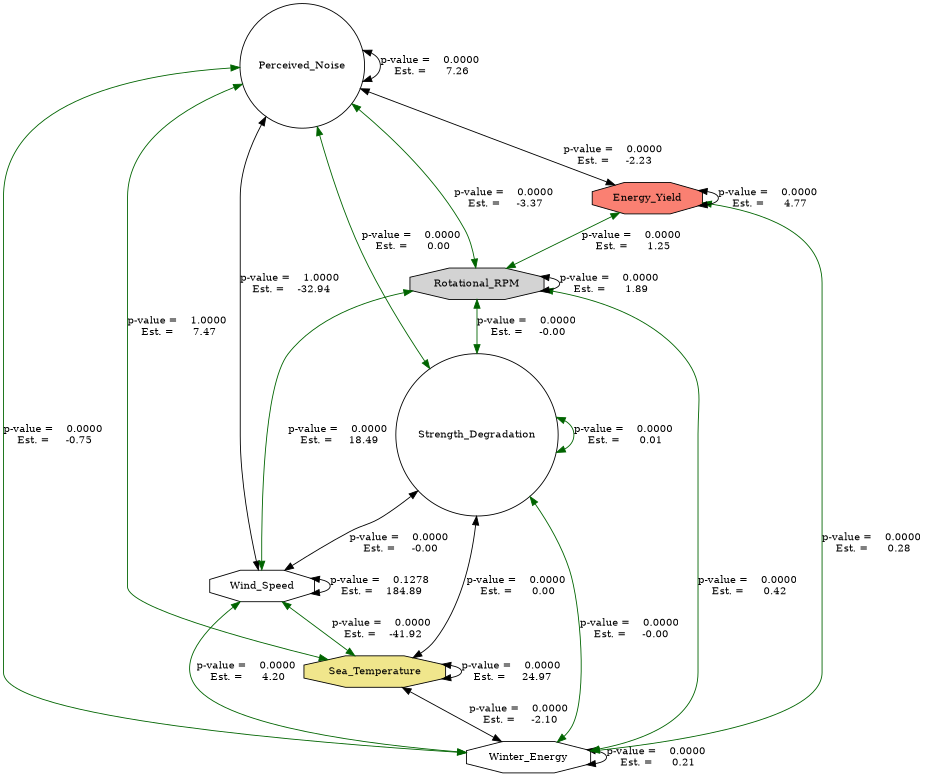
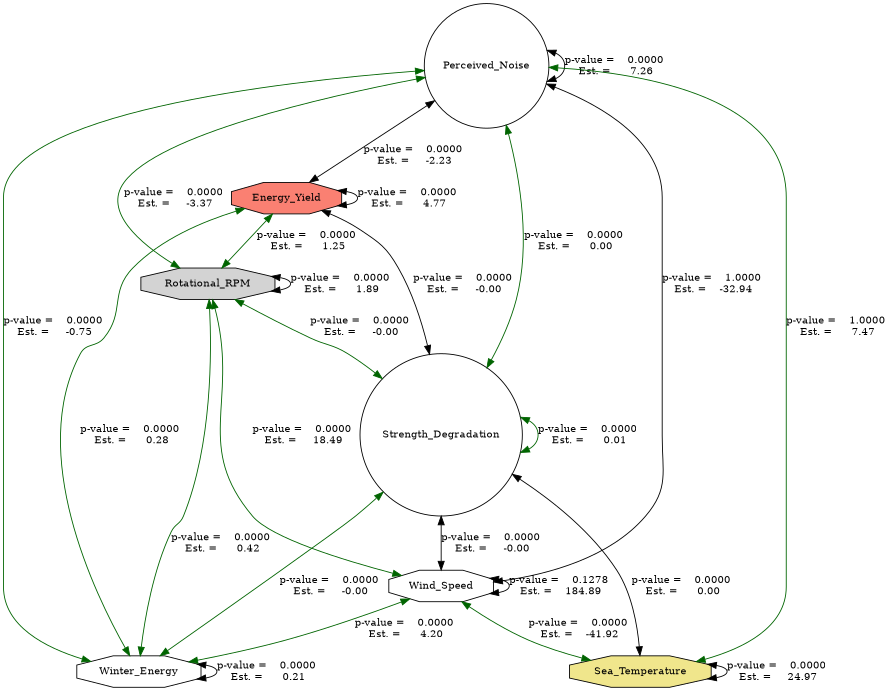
none -> (397, 265)
(452, 715) -> none
